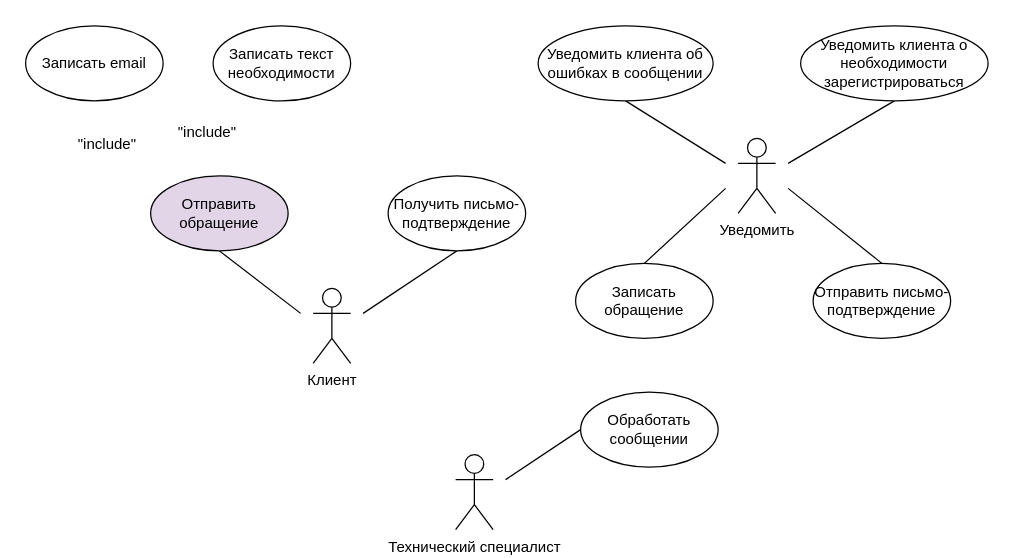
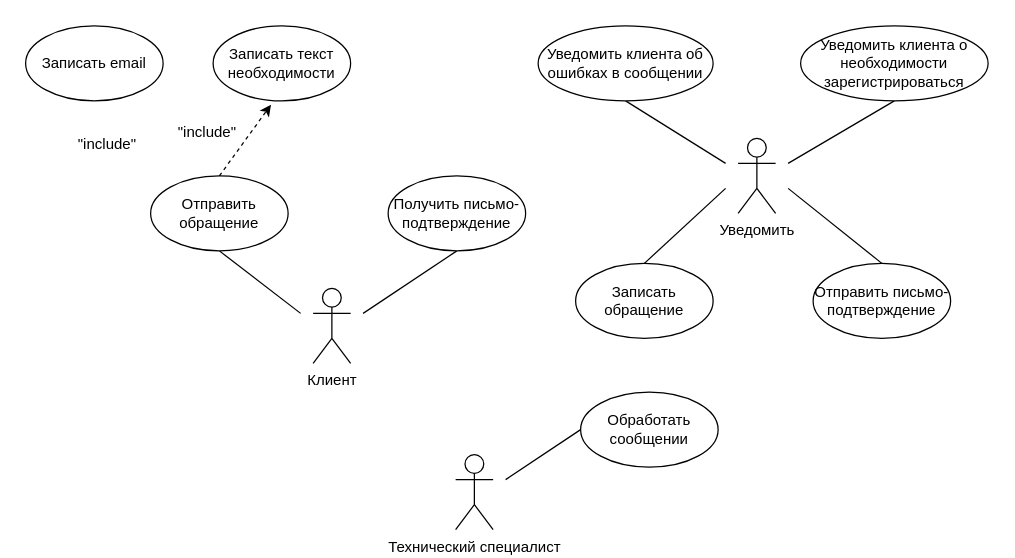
none -> (243, 144)
(219, 213) -> (219, 213)
